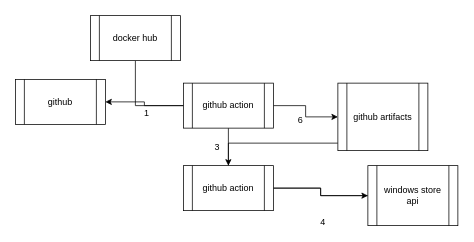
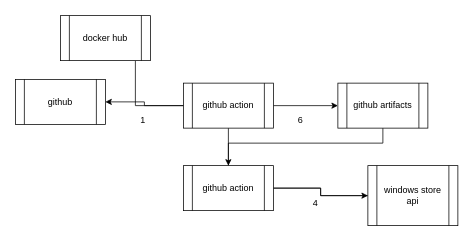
(135, 38) -> (105, 38)
(147, 113) -> (143, 120)
(383, 117) -> (383, 105)
(217, 147) -> none
(323, 222) -> (315, 203)
